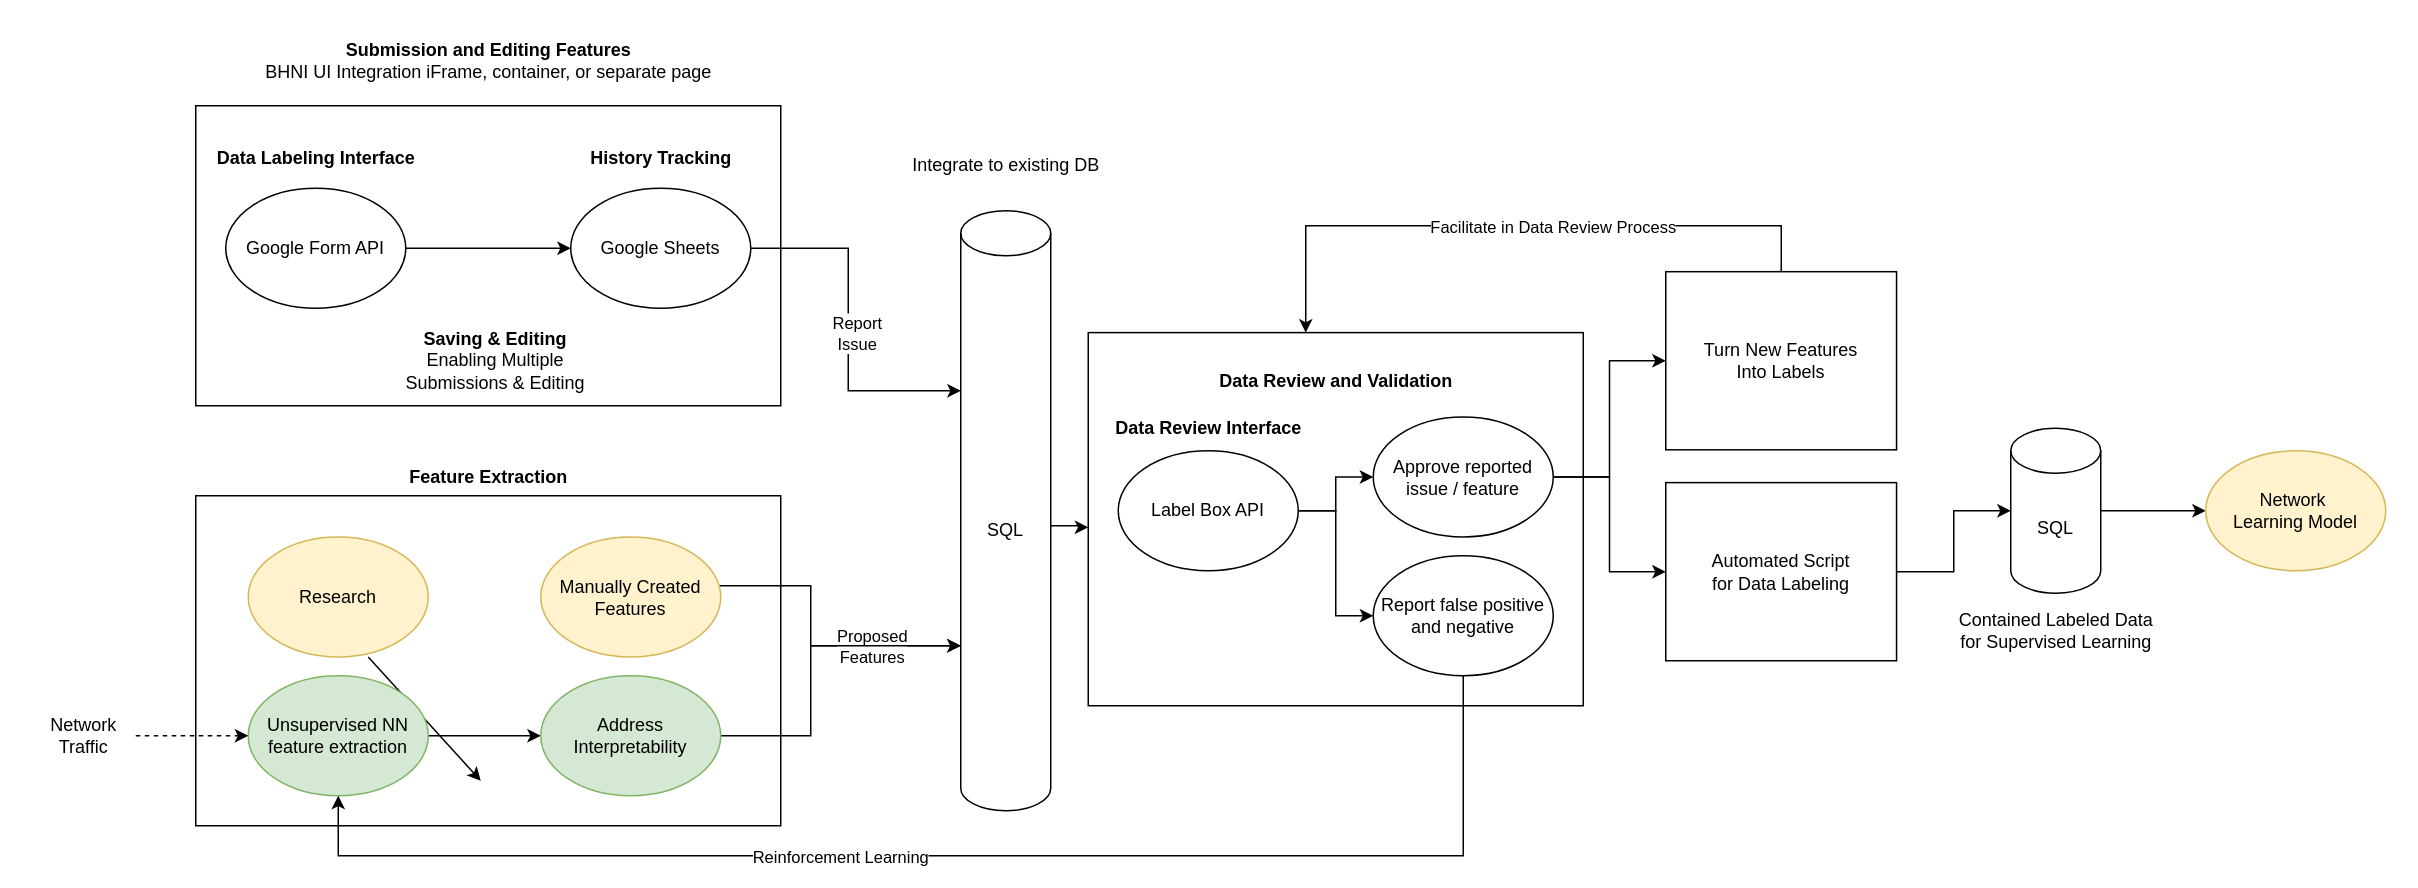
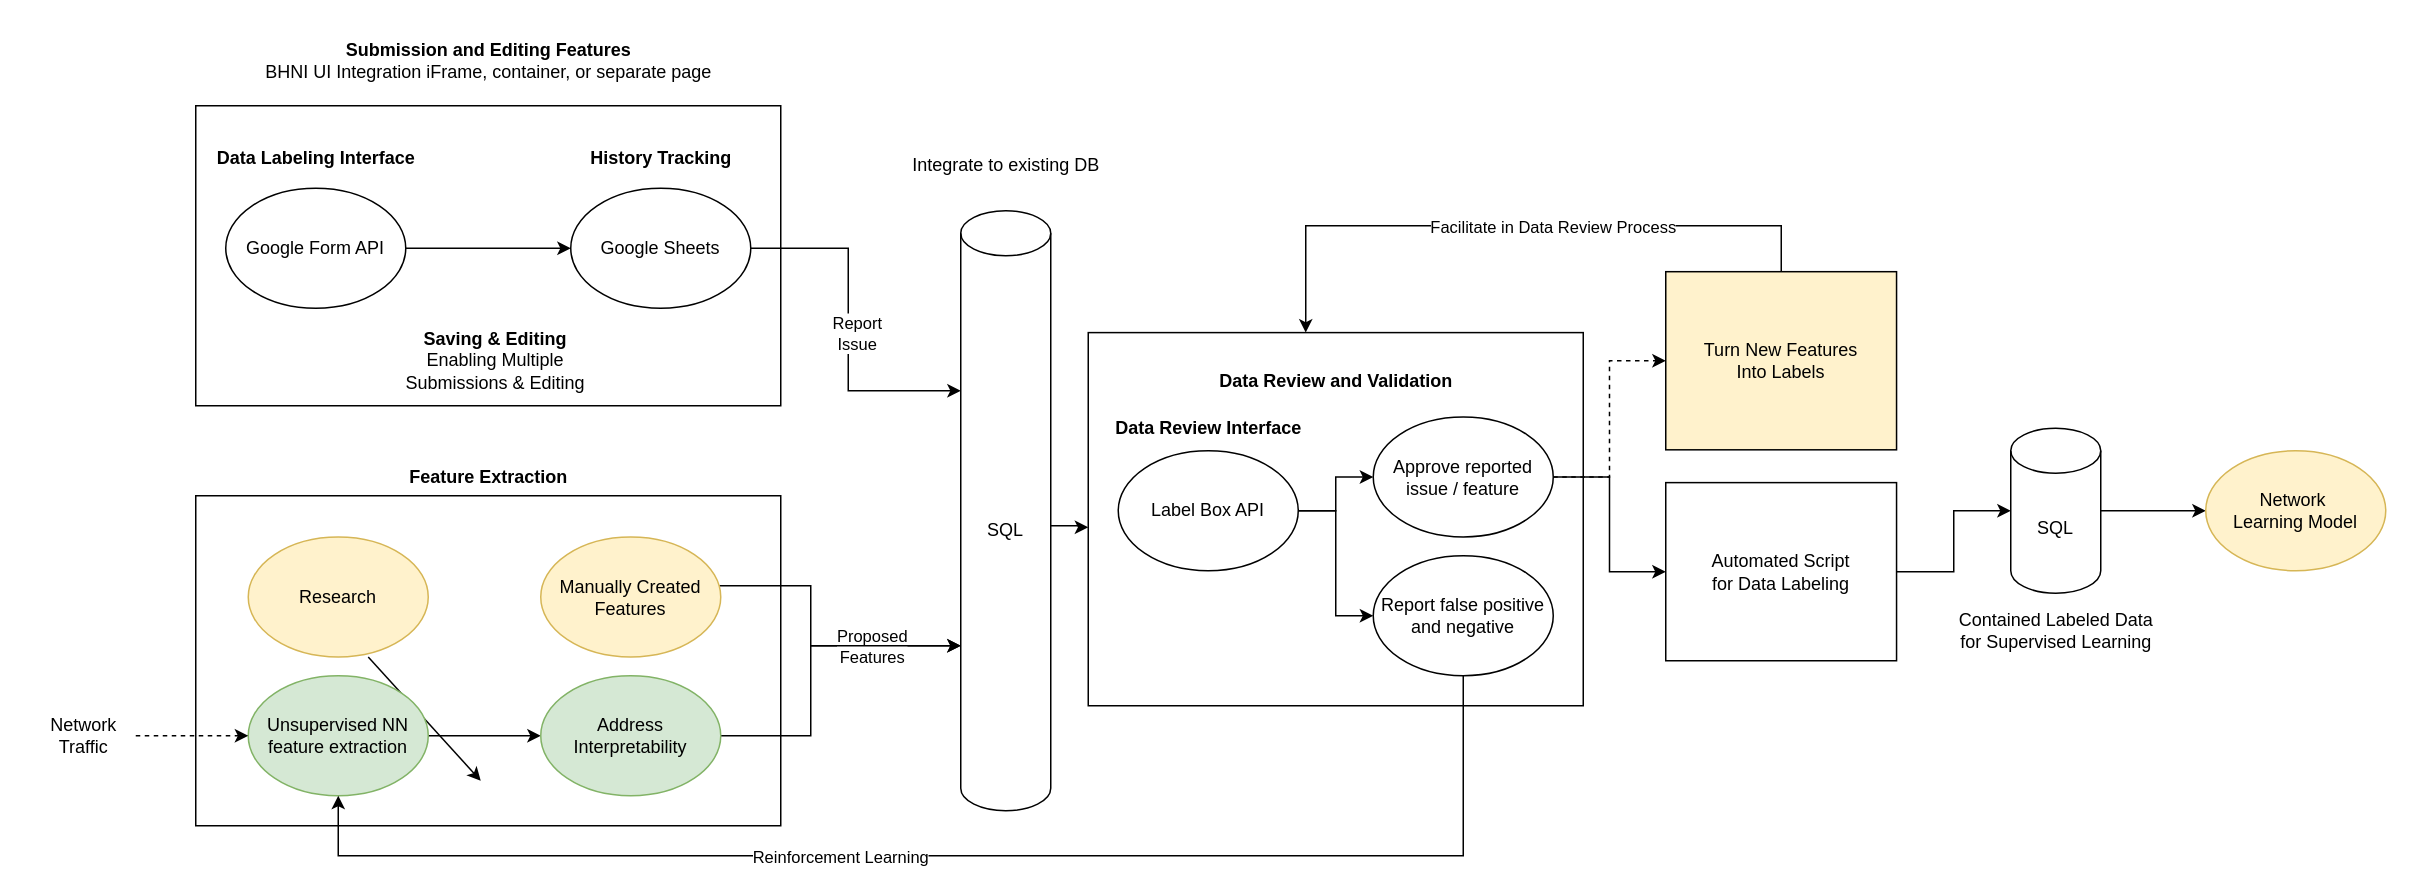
(1781, 361) -> (1781, 361)
(1610, 397) -> (1610, 397)
